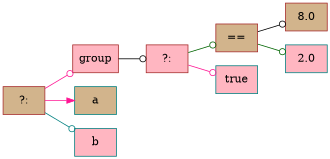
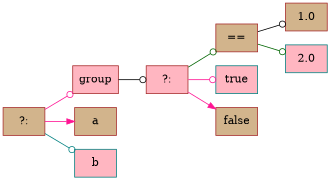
(306, 17) -> (306, 17)
(96, 101) -> (96, 121)
none -> (237, 121)
